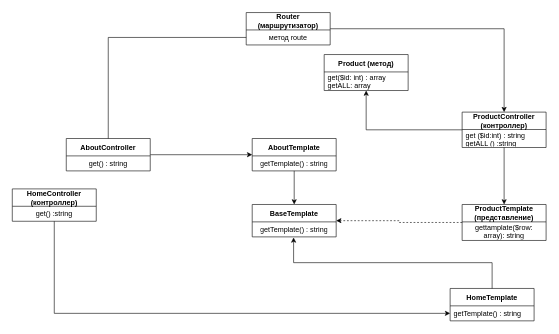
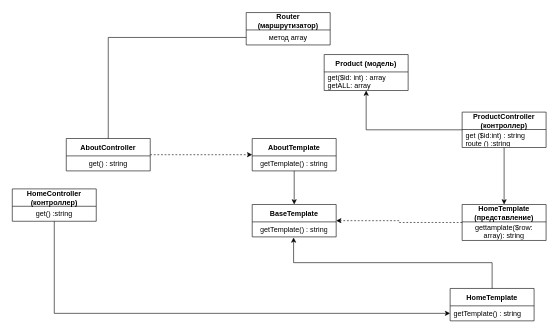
(288, 38) -> (288, 38)
(366, 63) -> (366, 63)
(504, 106) -> none
(503, 138) -> (503, 138)
(199, 155) -> (199, 155)
(504, 213) -> (504, 213)
